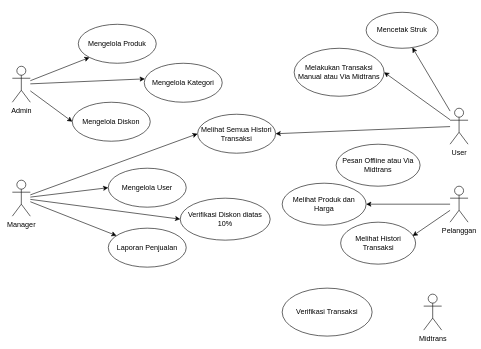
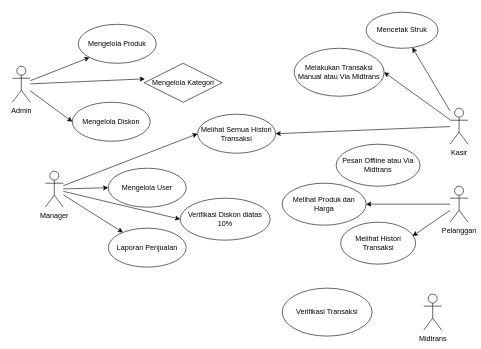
(183, 83) -> (183, 83)
(460, 153) -> (460, 153)
(21, 198) -> (54, 189)
